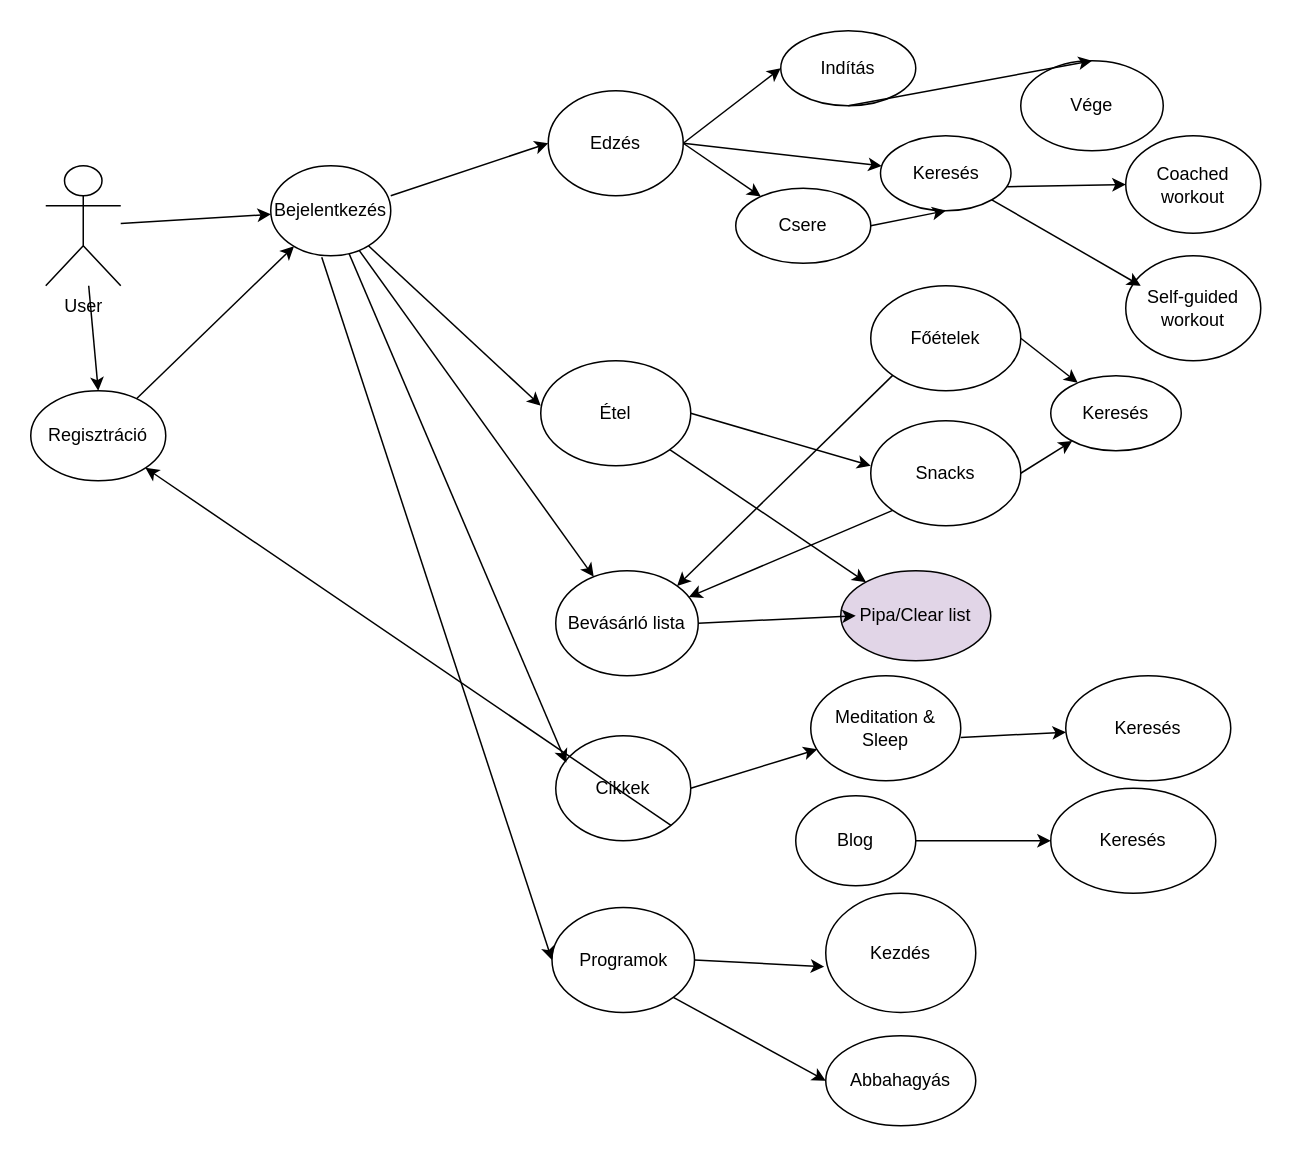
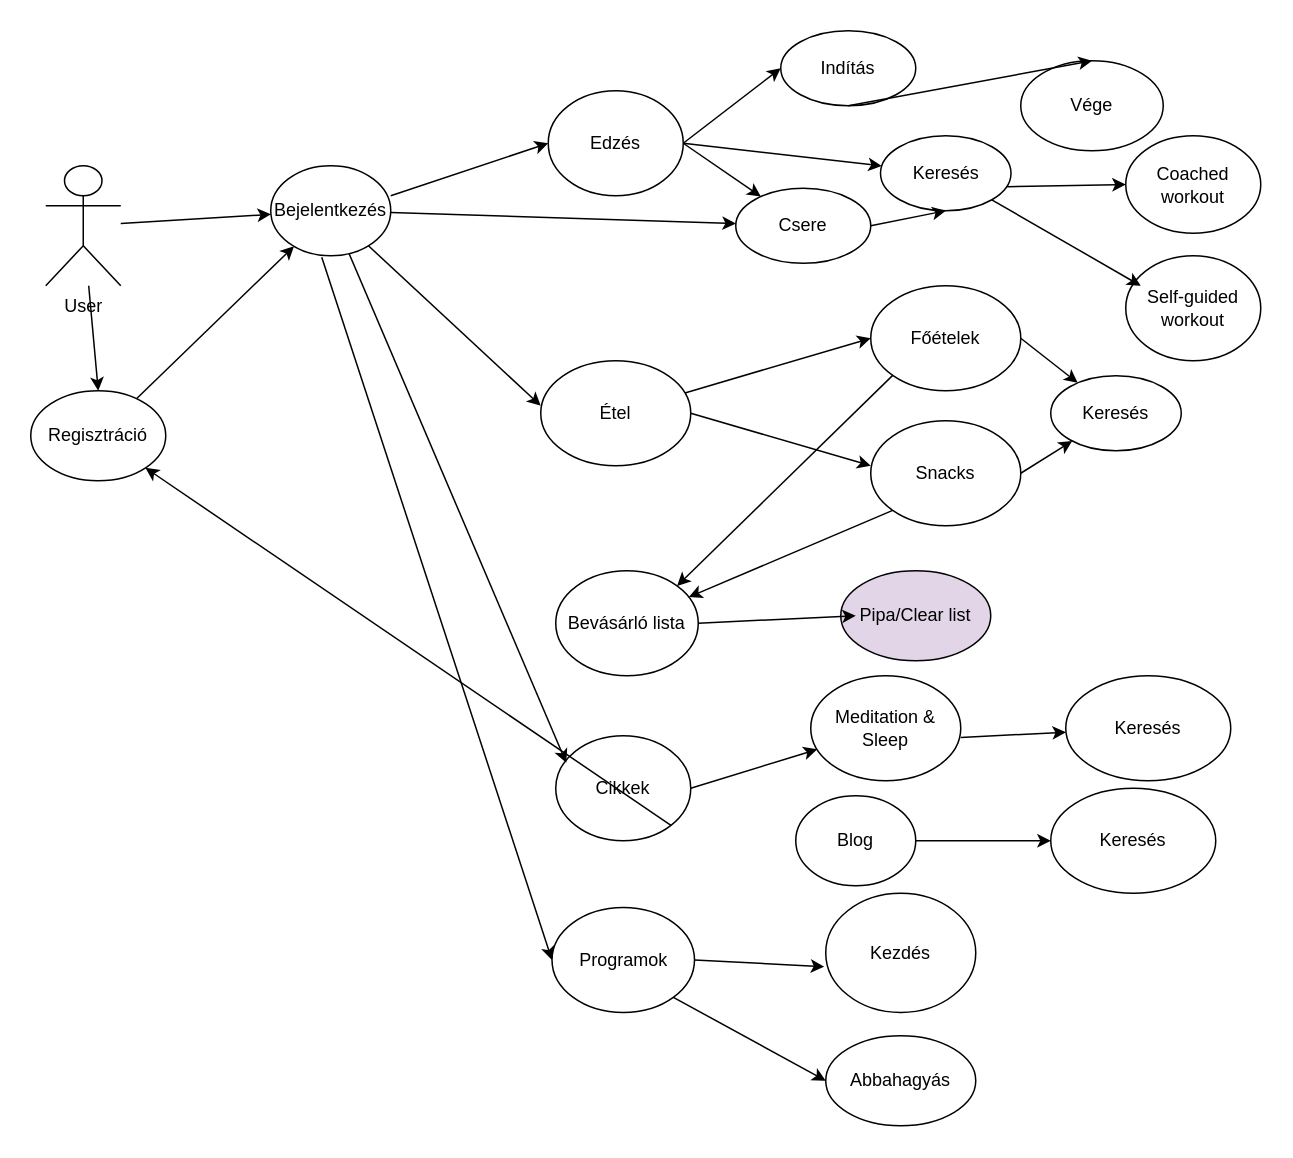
(474, 410) -> (558, 218)
(763, 513) -> (773, 367)
